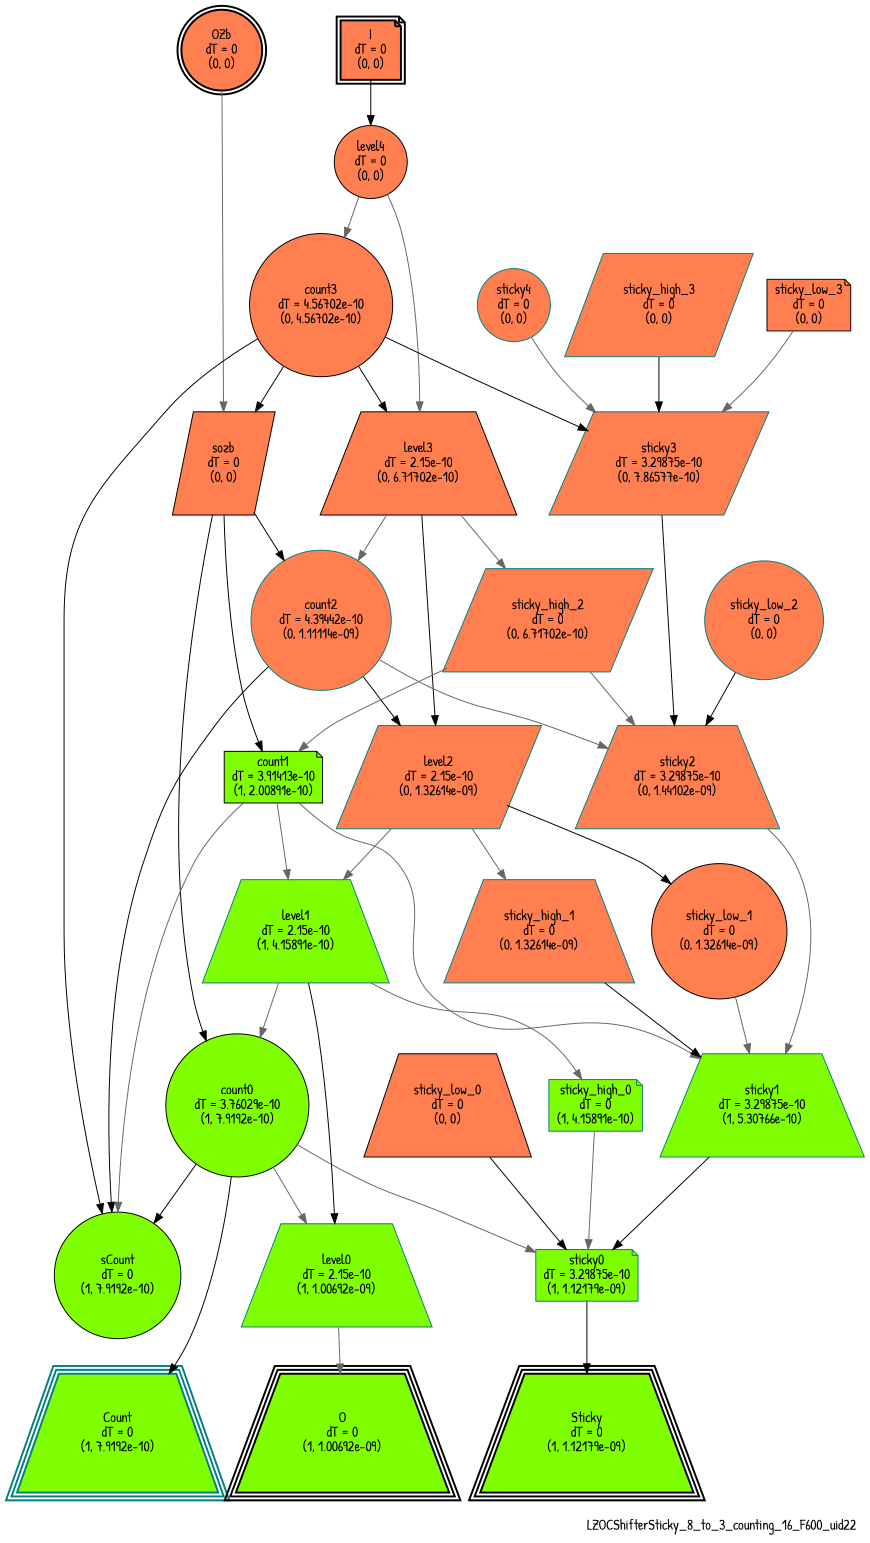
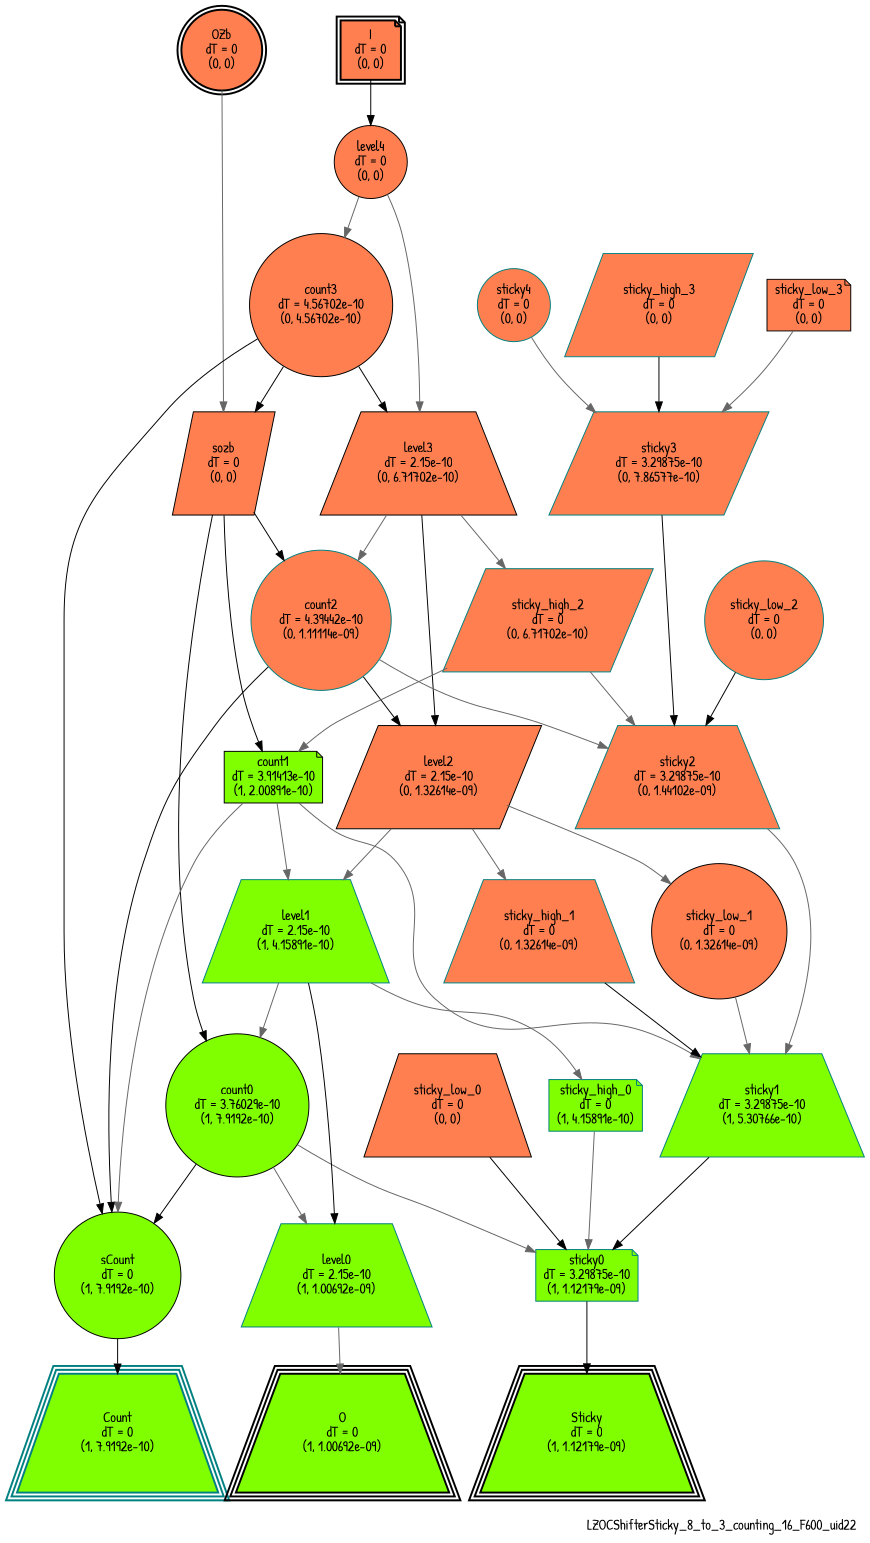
(482, 383) -> none
(439, 777) -> (439, 777)
(587, 838) -> (587, 838)
(212, 1274) -> (118, 1351)
